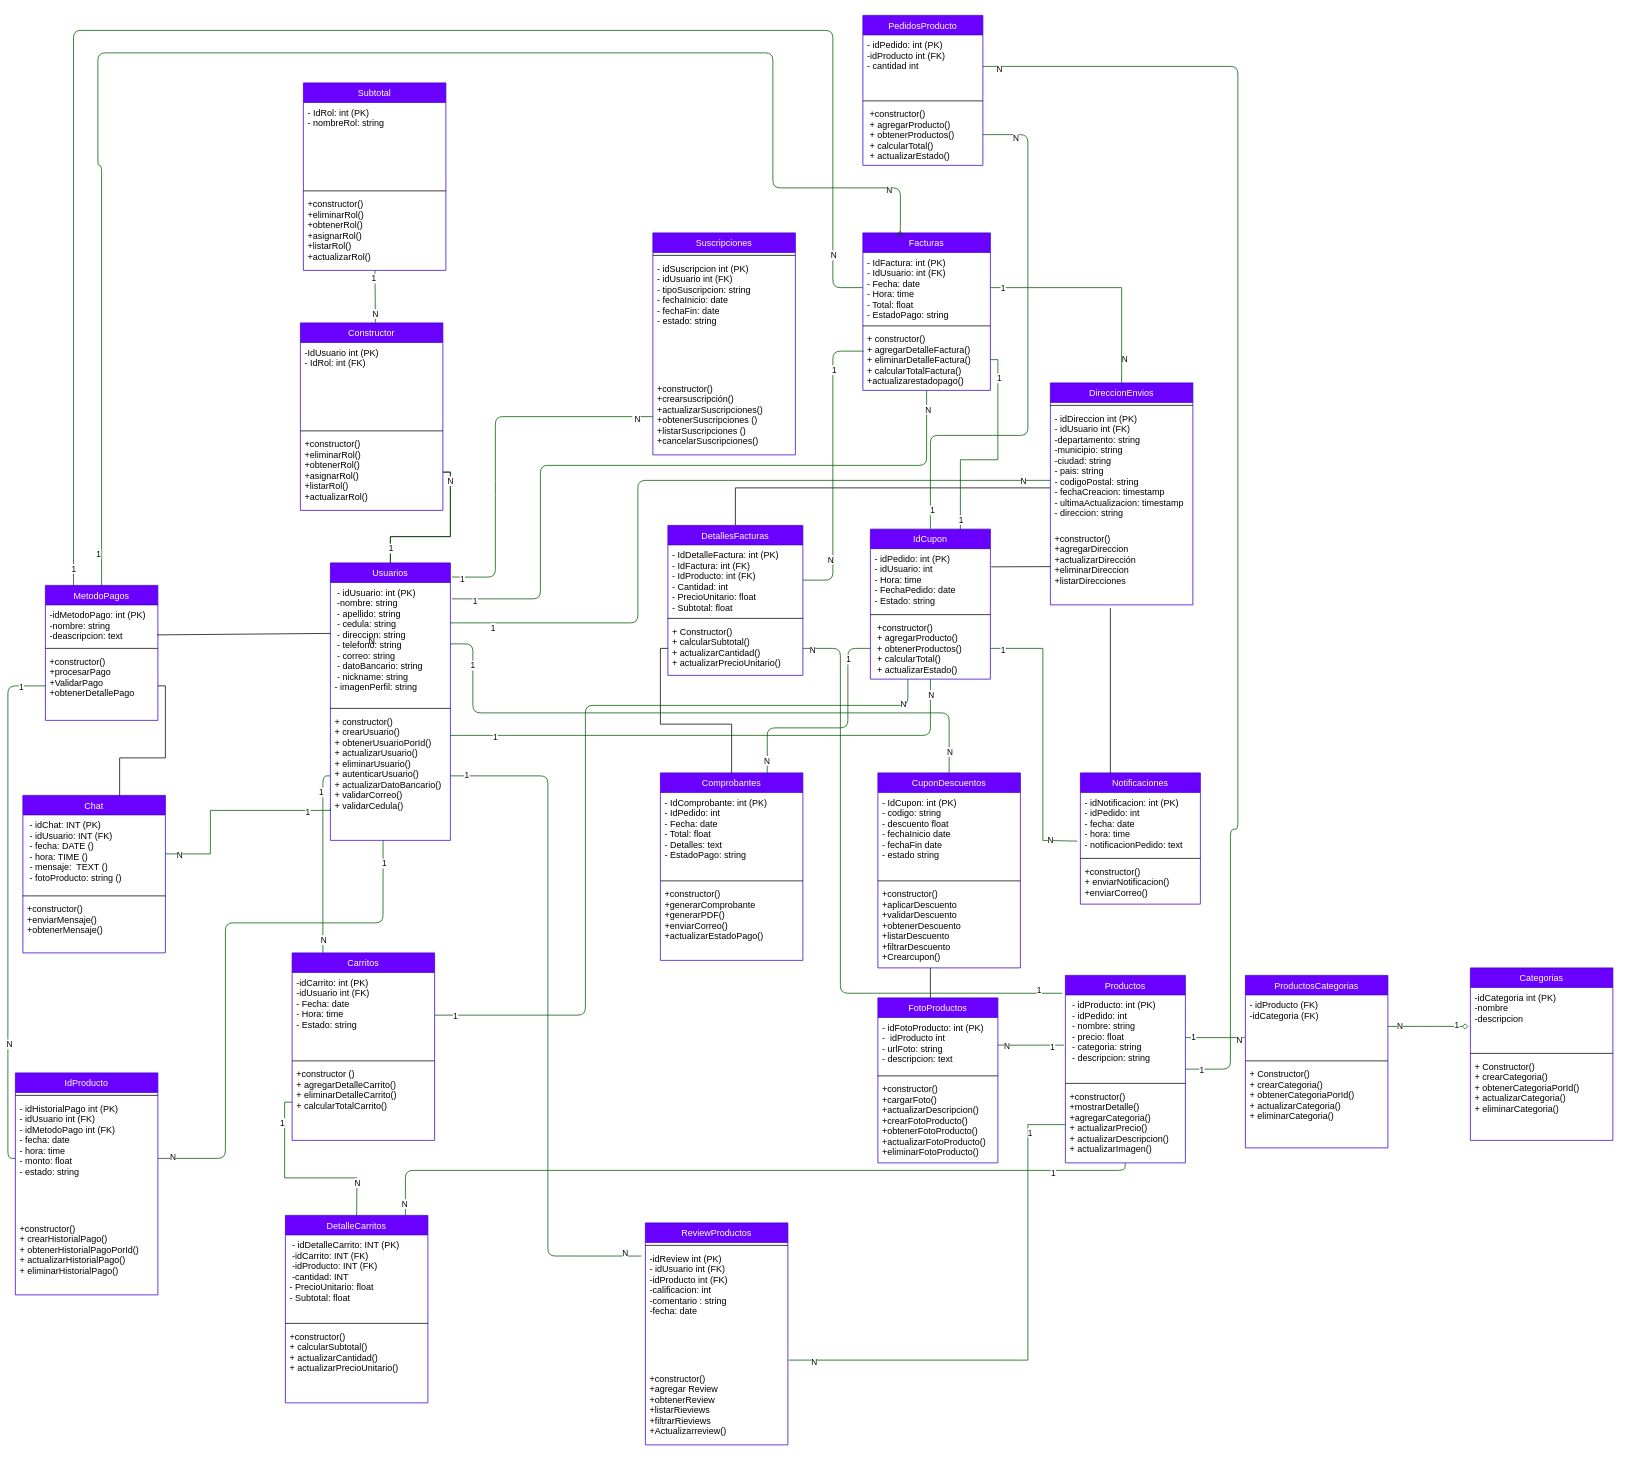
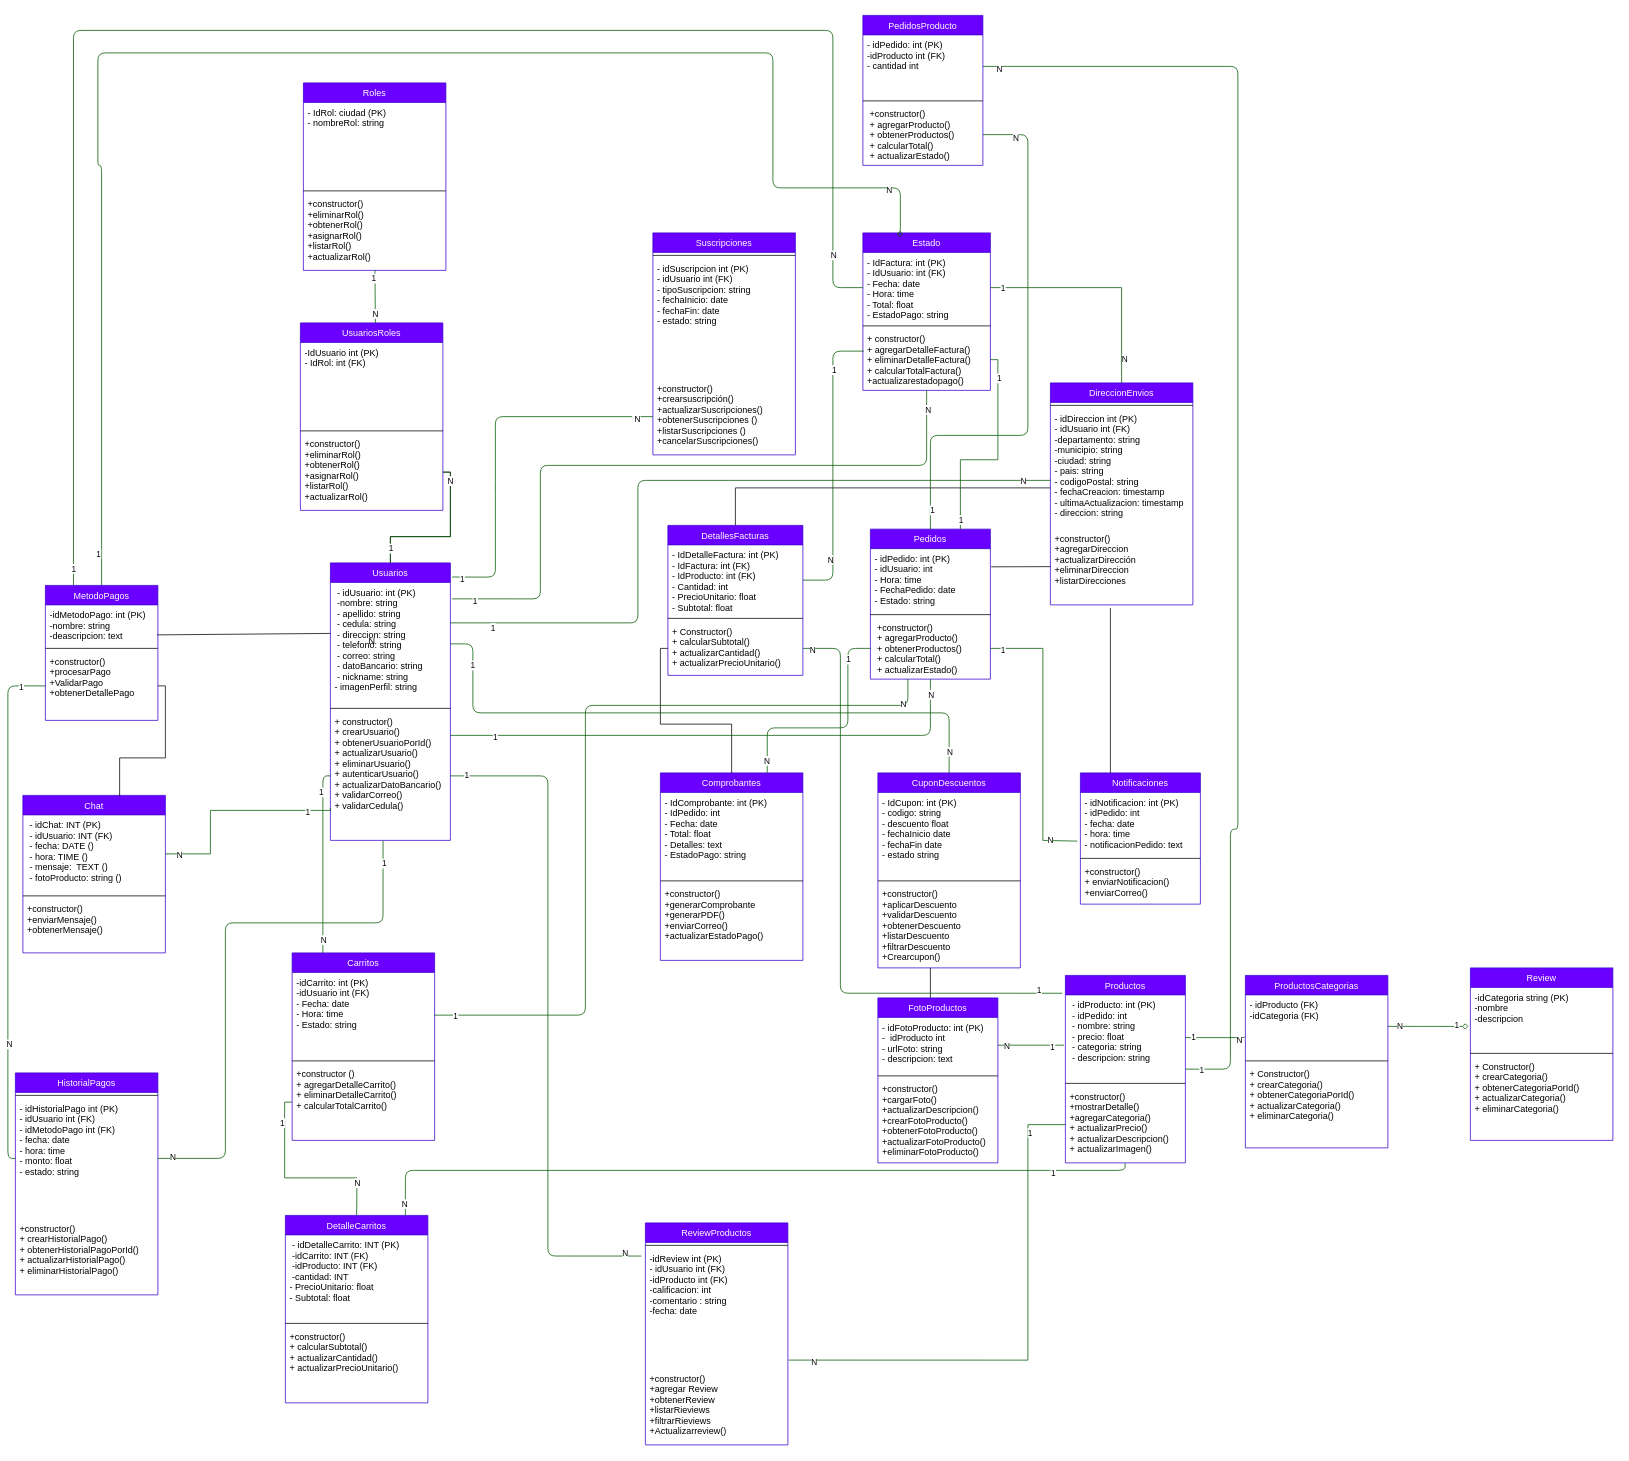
(374, 93) -> (374, 93)
(343, 113) -> (351, 113)
(926, 243) -> (926, 243)
(371, 333) -> (371, 333)
(930, 539) -> (930, 539)
(1541, 978) -> (1541, 978)
(1522, 998) -> (1529, 998)
(86, 1083) -> (86, 1083)
